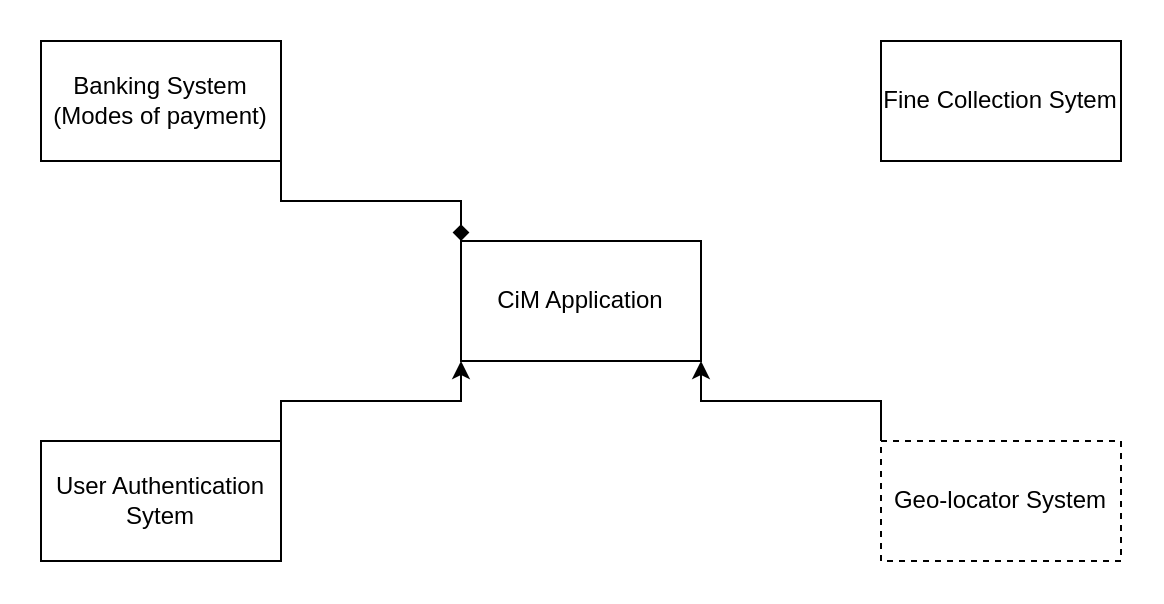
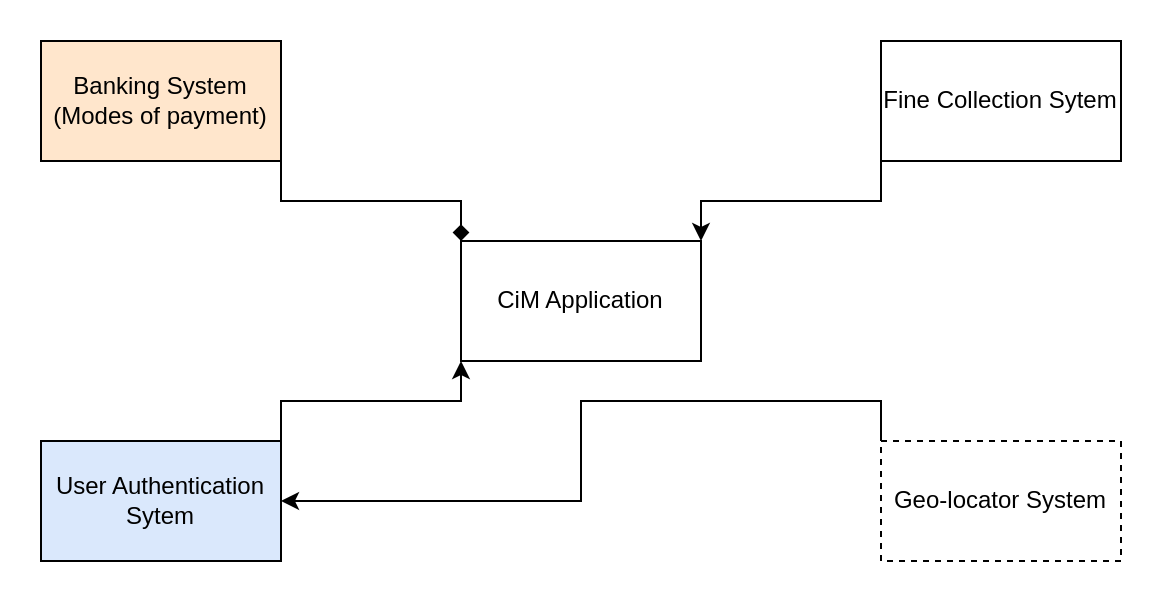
(161, 101) -> (161, 101)
none -> (798, 201)
(701, 389) -> (549, 501)
(161, 501) -> (161, 501)
